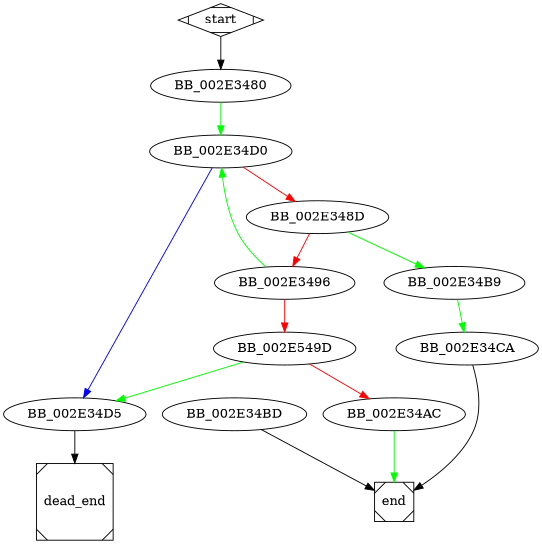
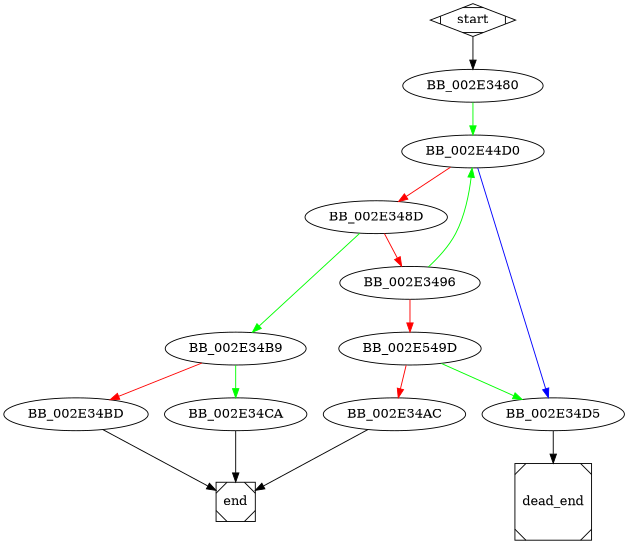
(221, 151) -> (473, 151)
none -> (160, 380)
(394, 452) -> (316, 458)
